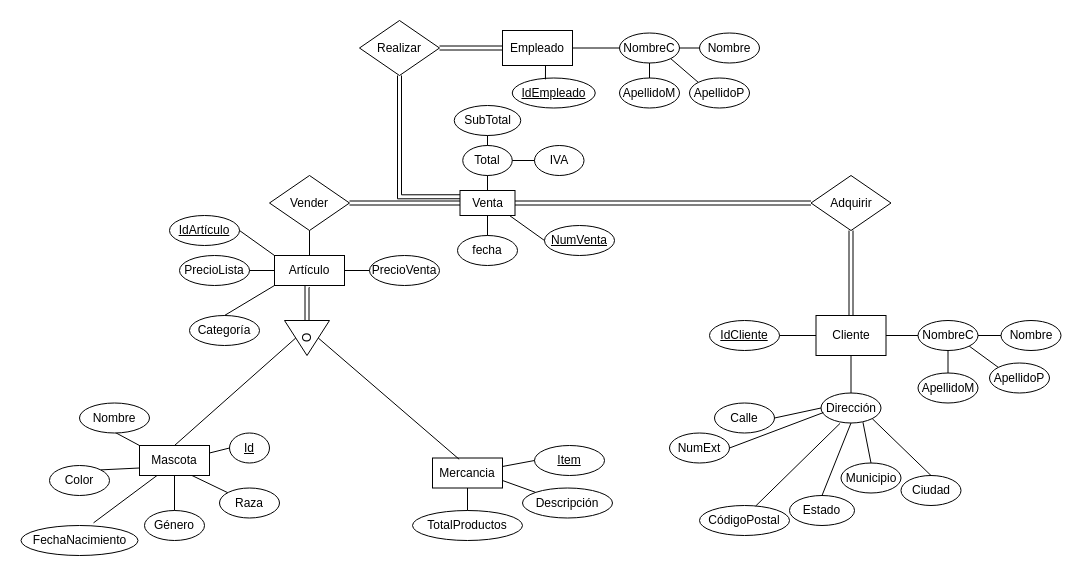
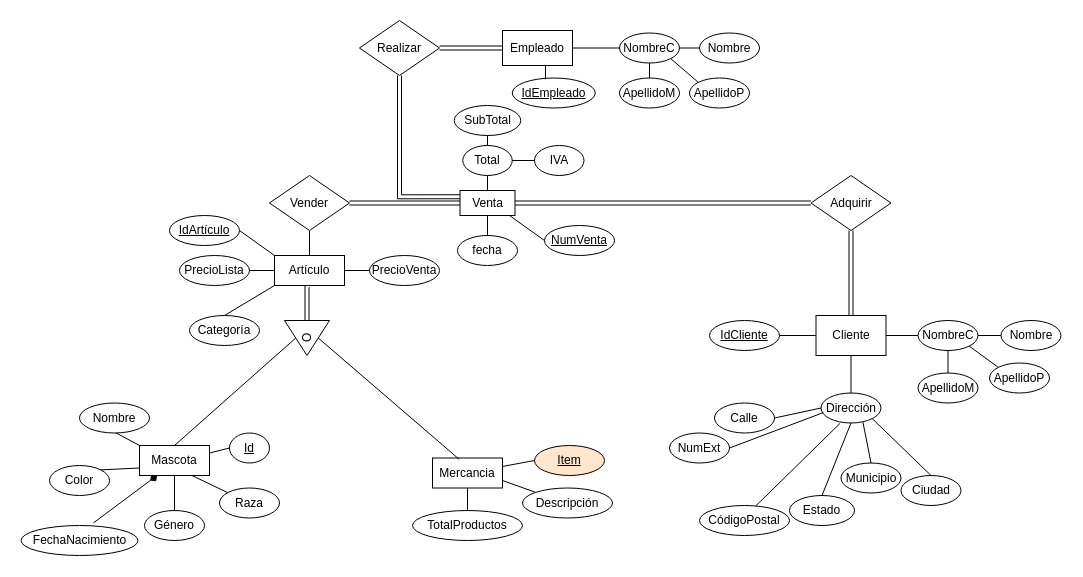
(570, 461) -> (570, 461)
(153, 478) -> (150, 481)
